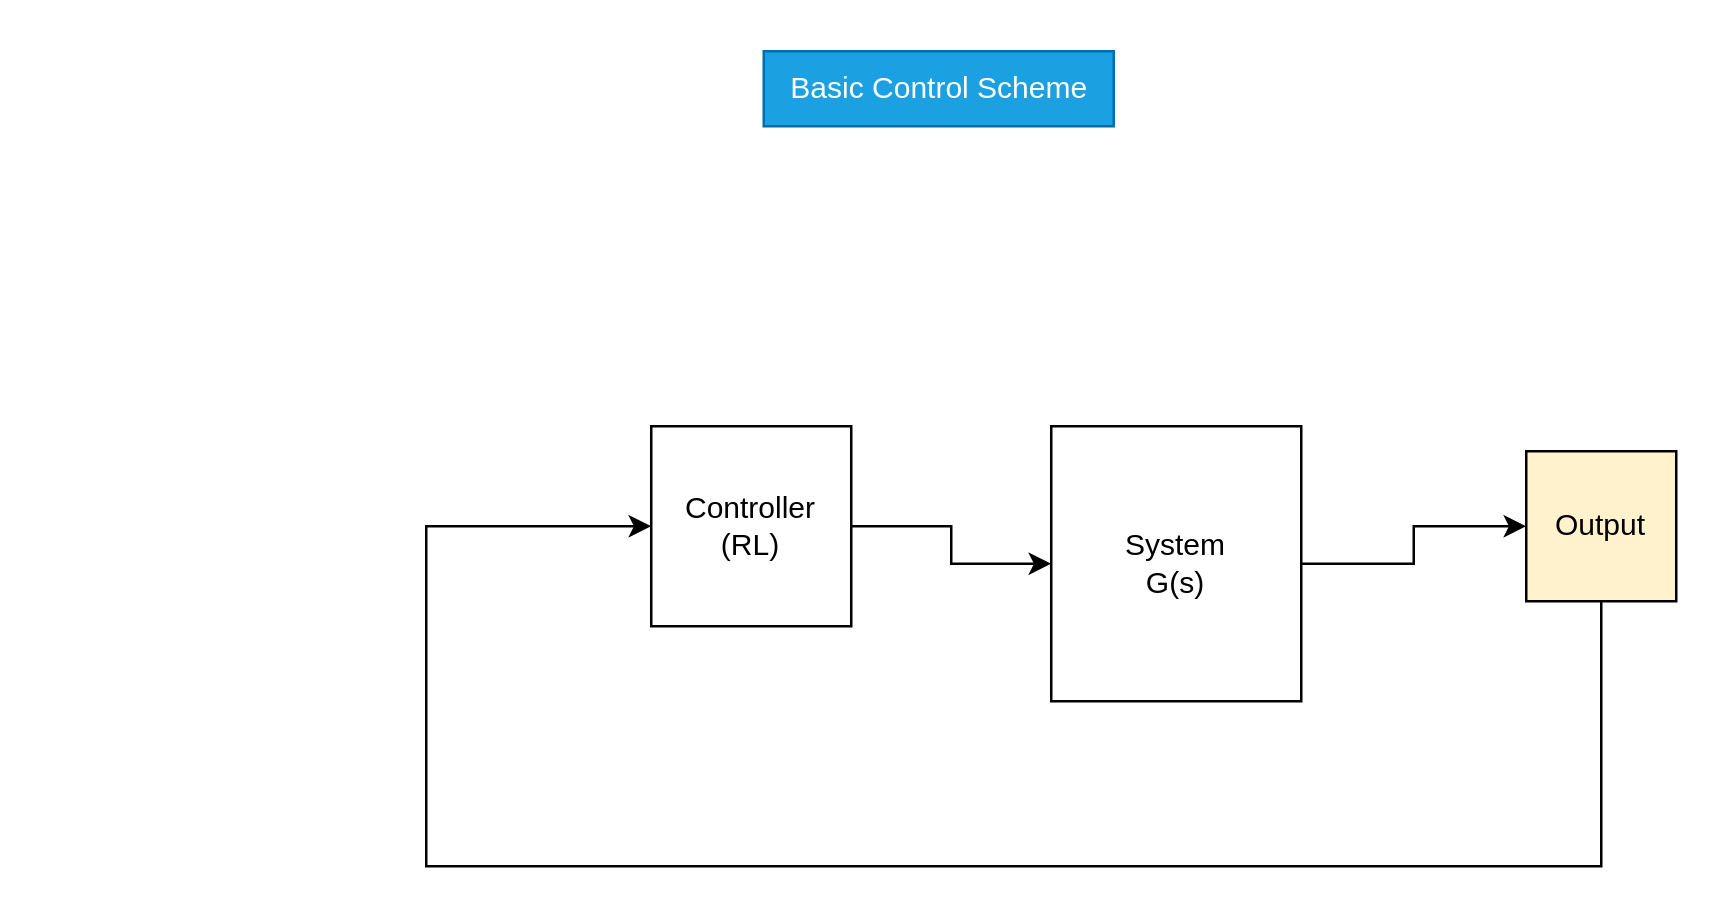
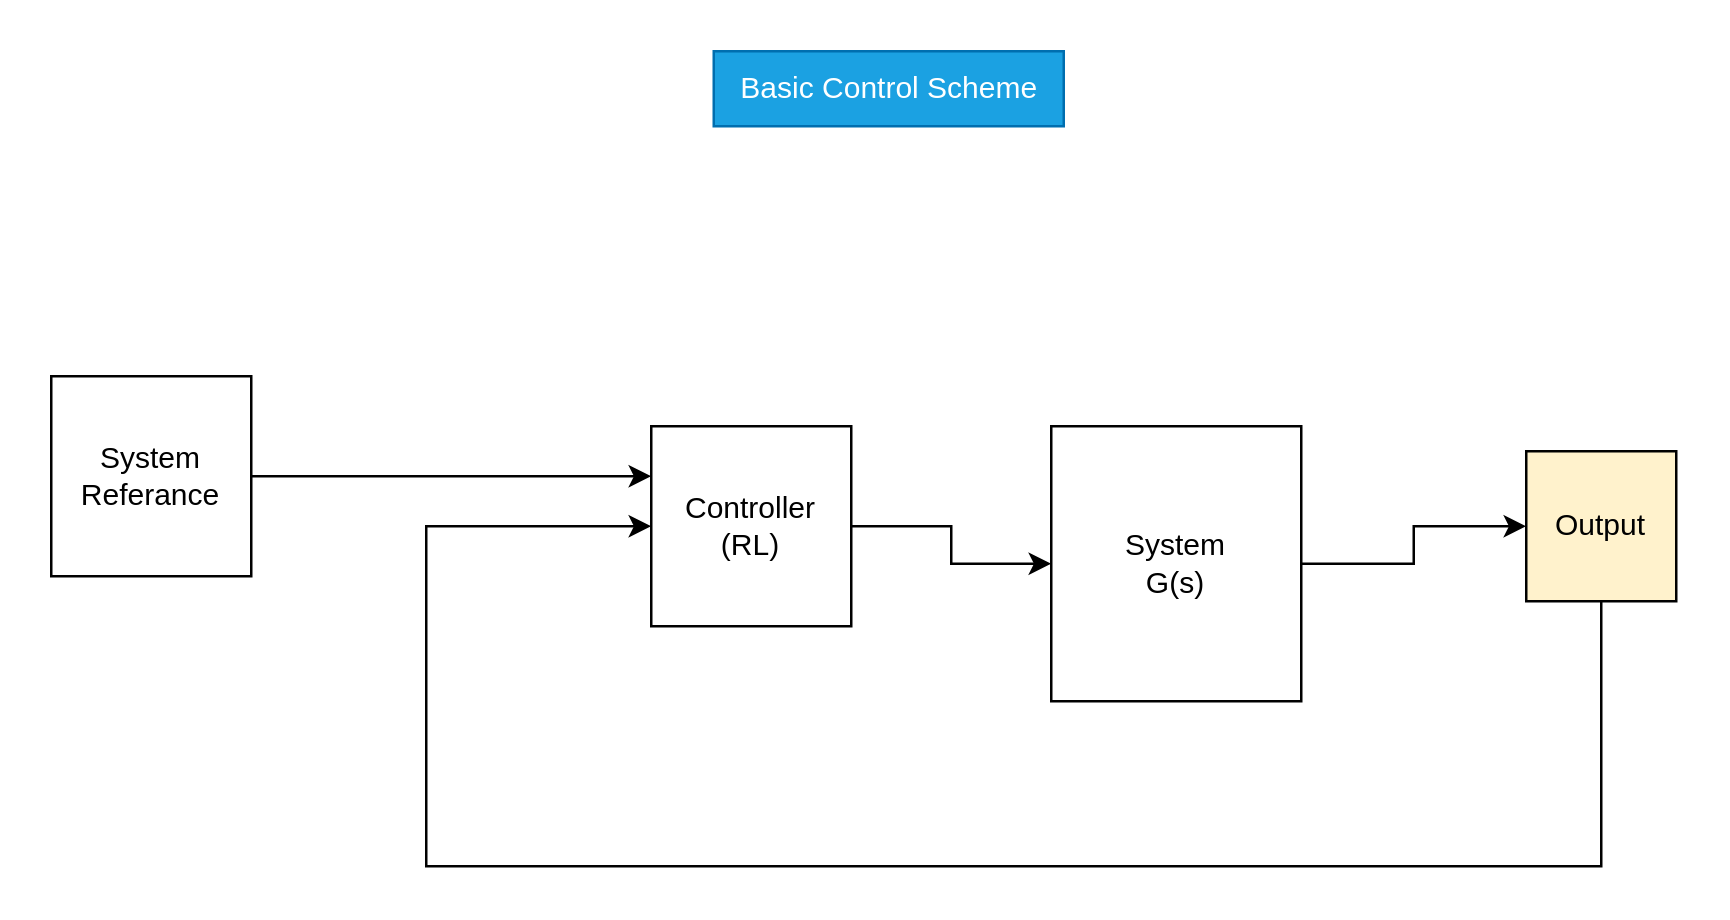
(939, 89) -> (889, 89)
none -> (151, 476)
none -> (443, 476)
